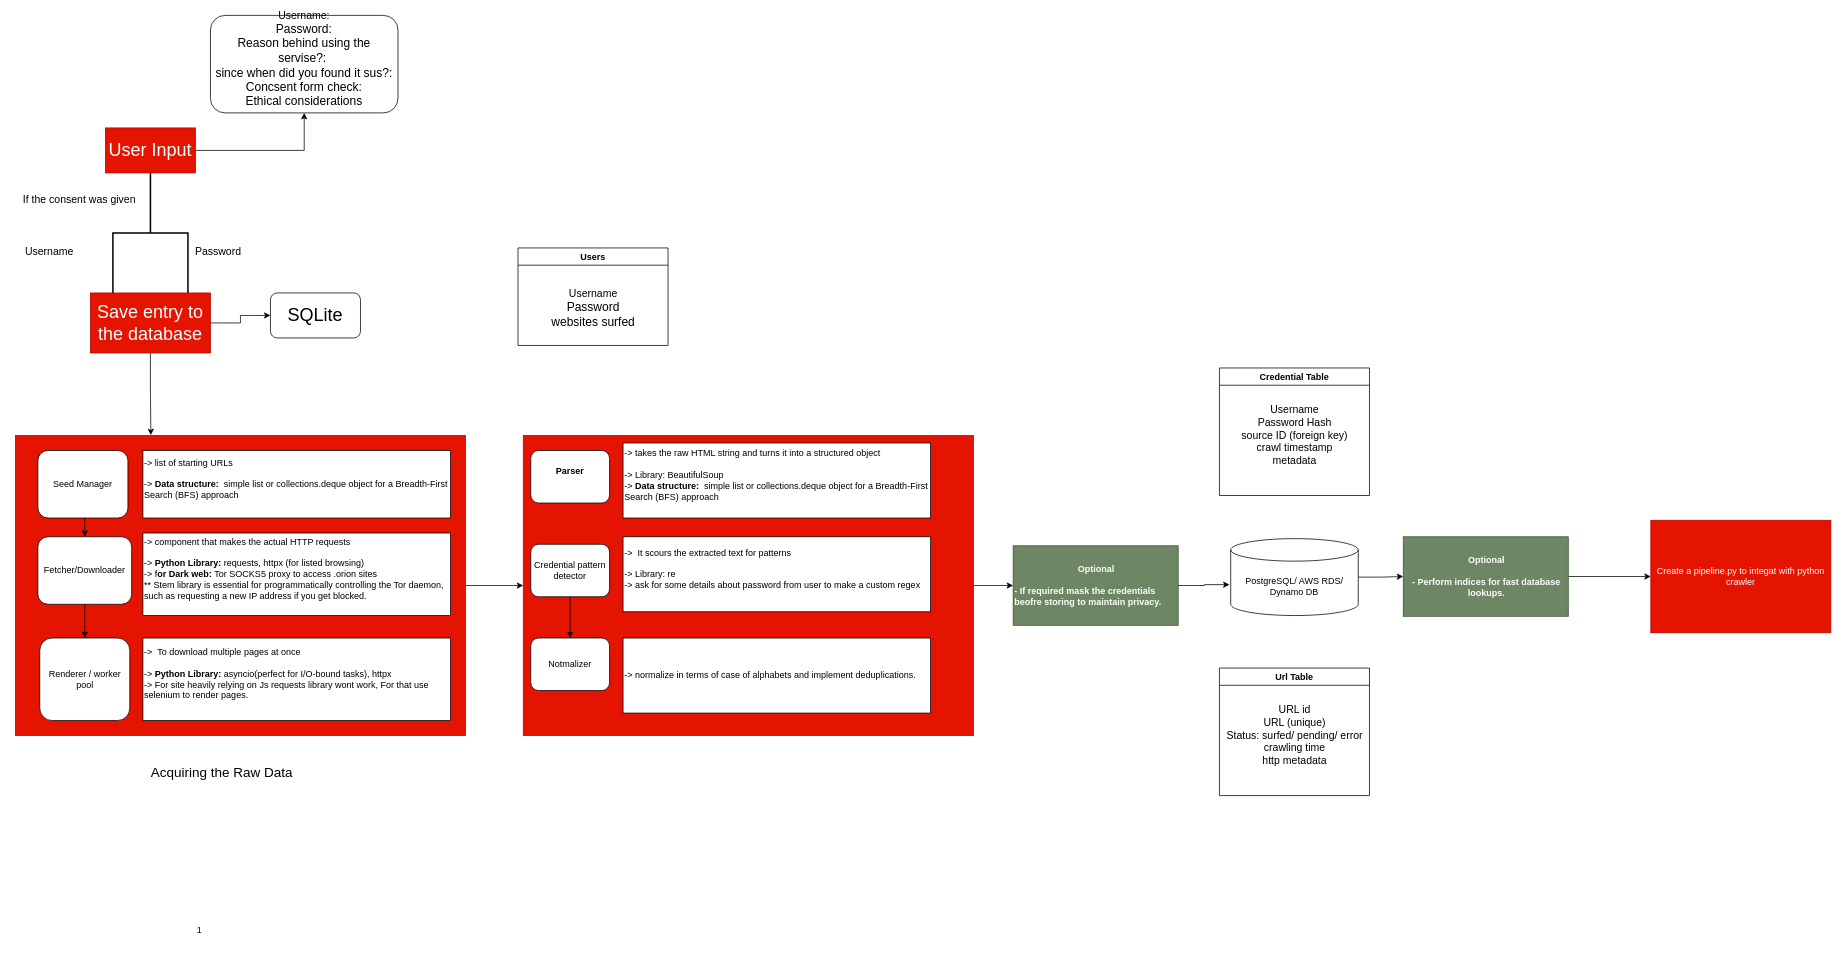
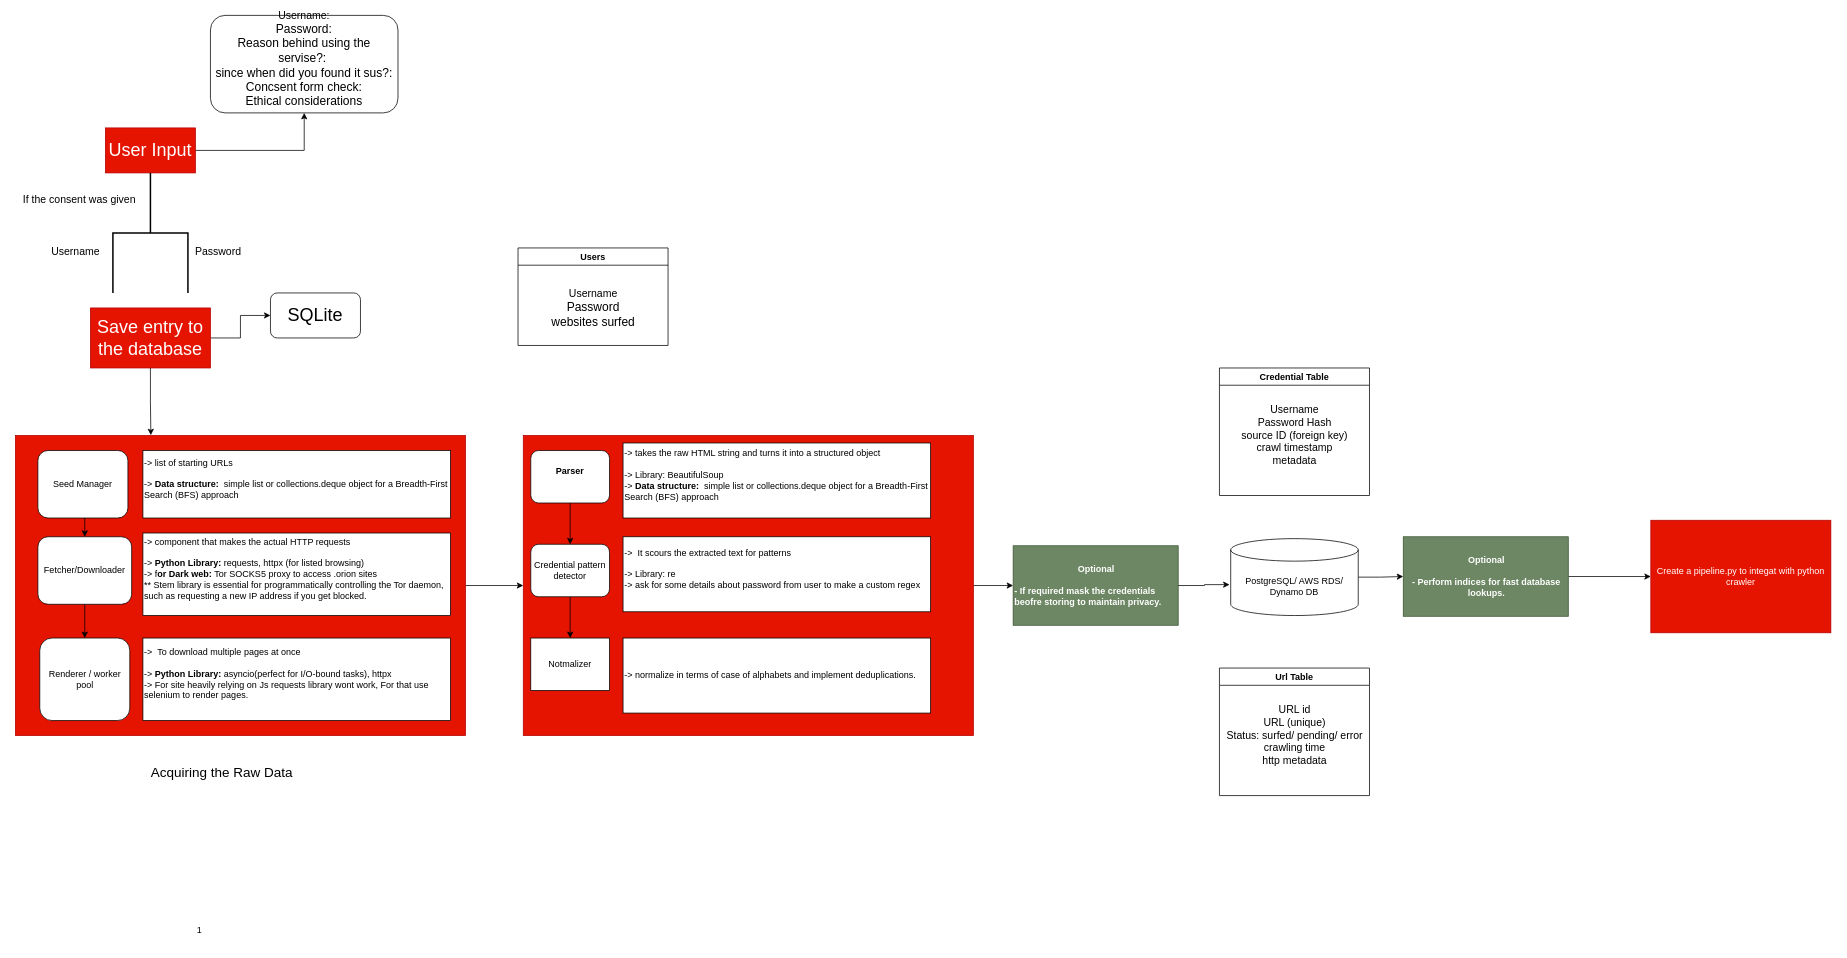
(49, 252) -> (75, 252)
(150, 323) -> (150, 338)
none -> (570, 537)
(570, 664) -> (570, 664)
